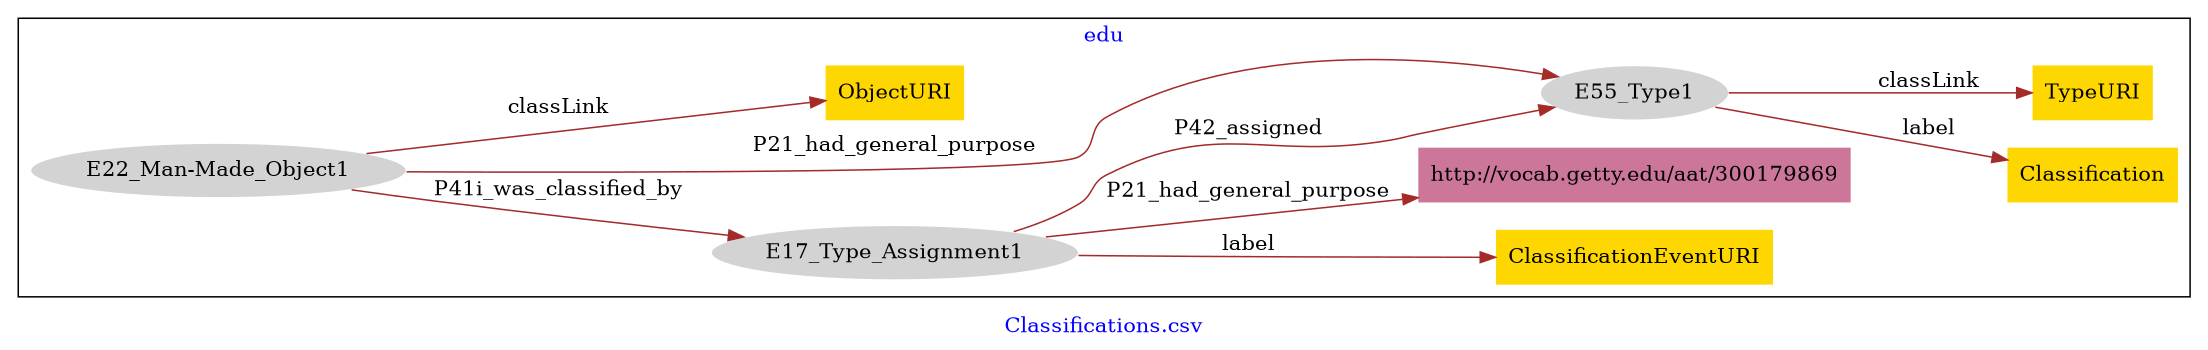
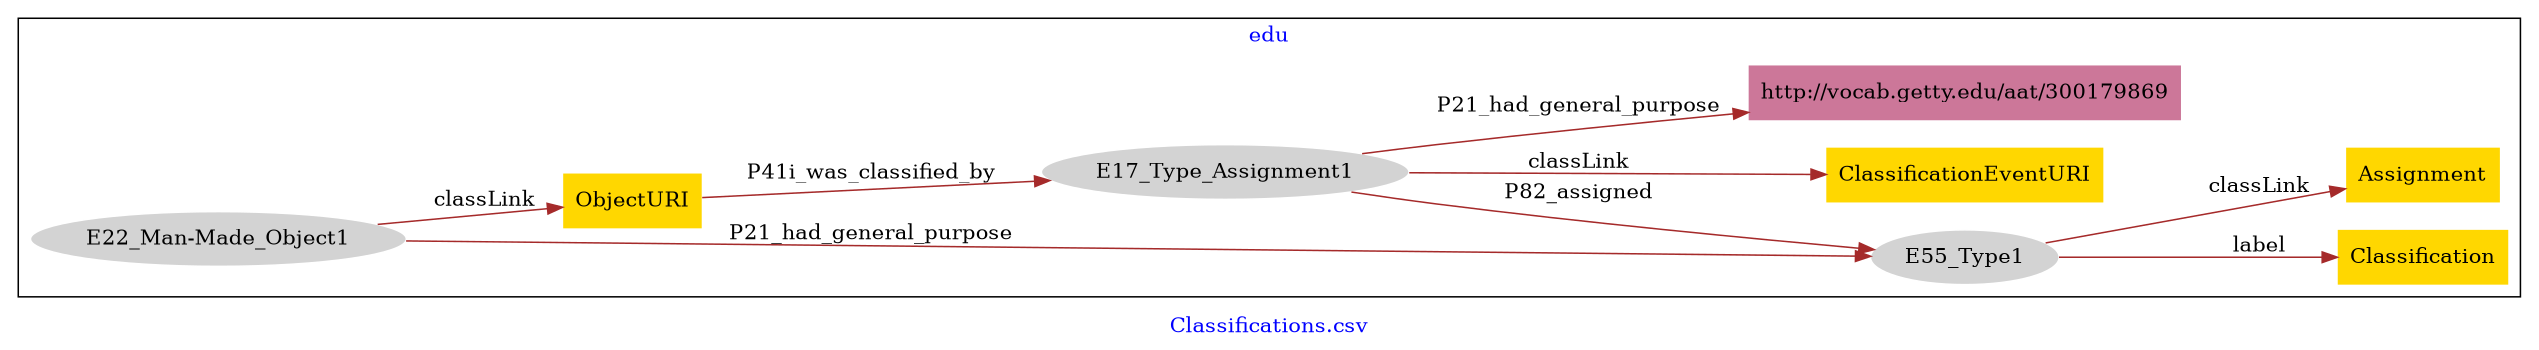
(2093, 93) -> (2423, 175)
(1249, 129) -> (1579, 193)
(540, 214) -> (868, 189)
(1249, 244) -> (1579, 162)
